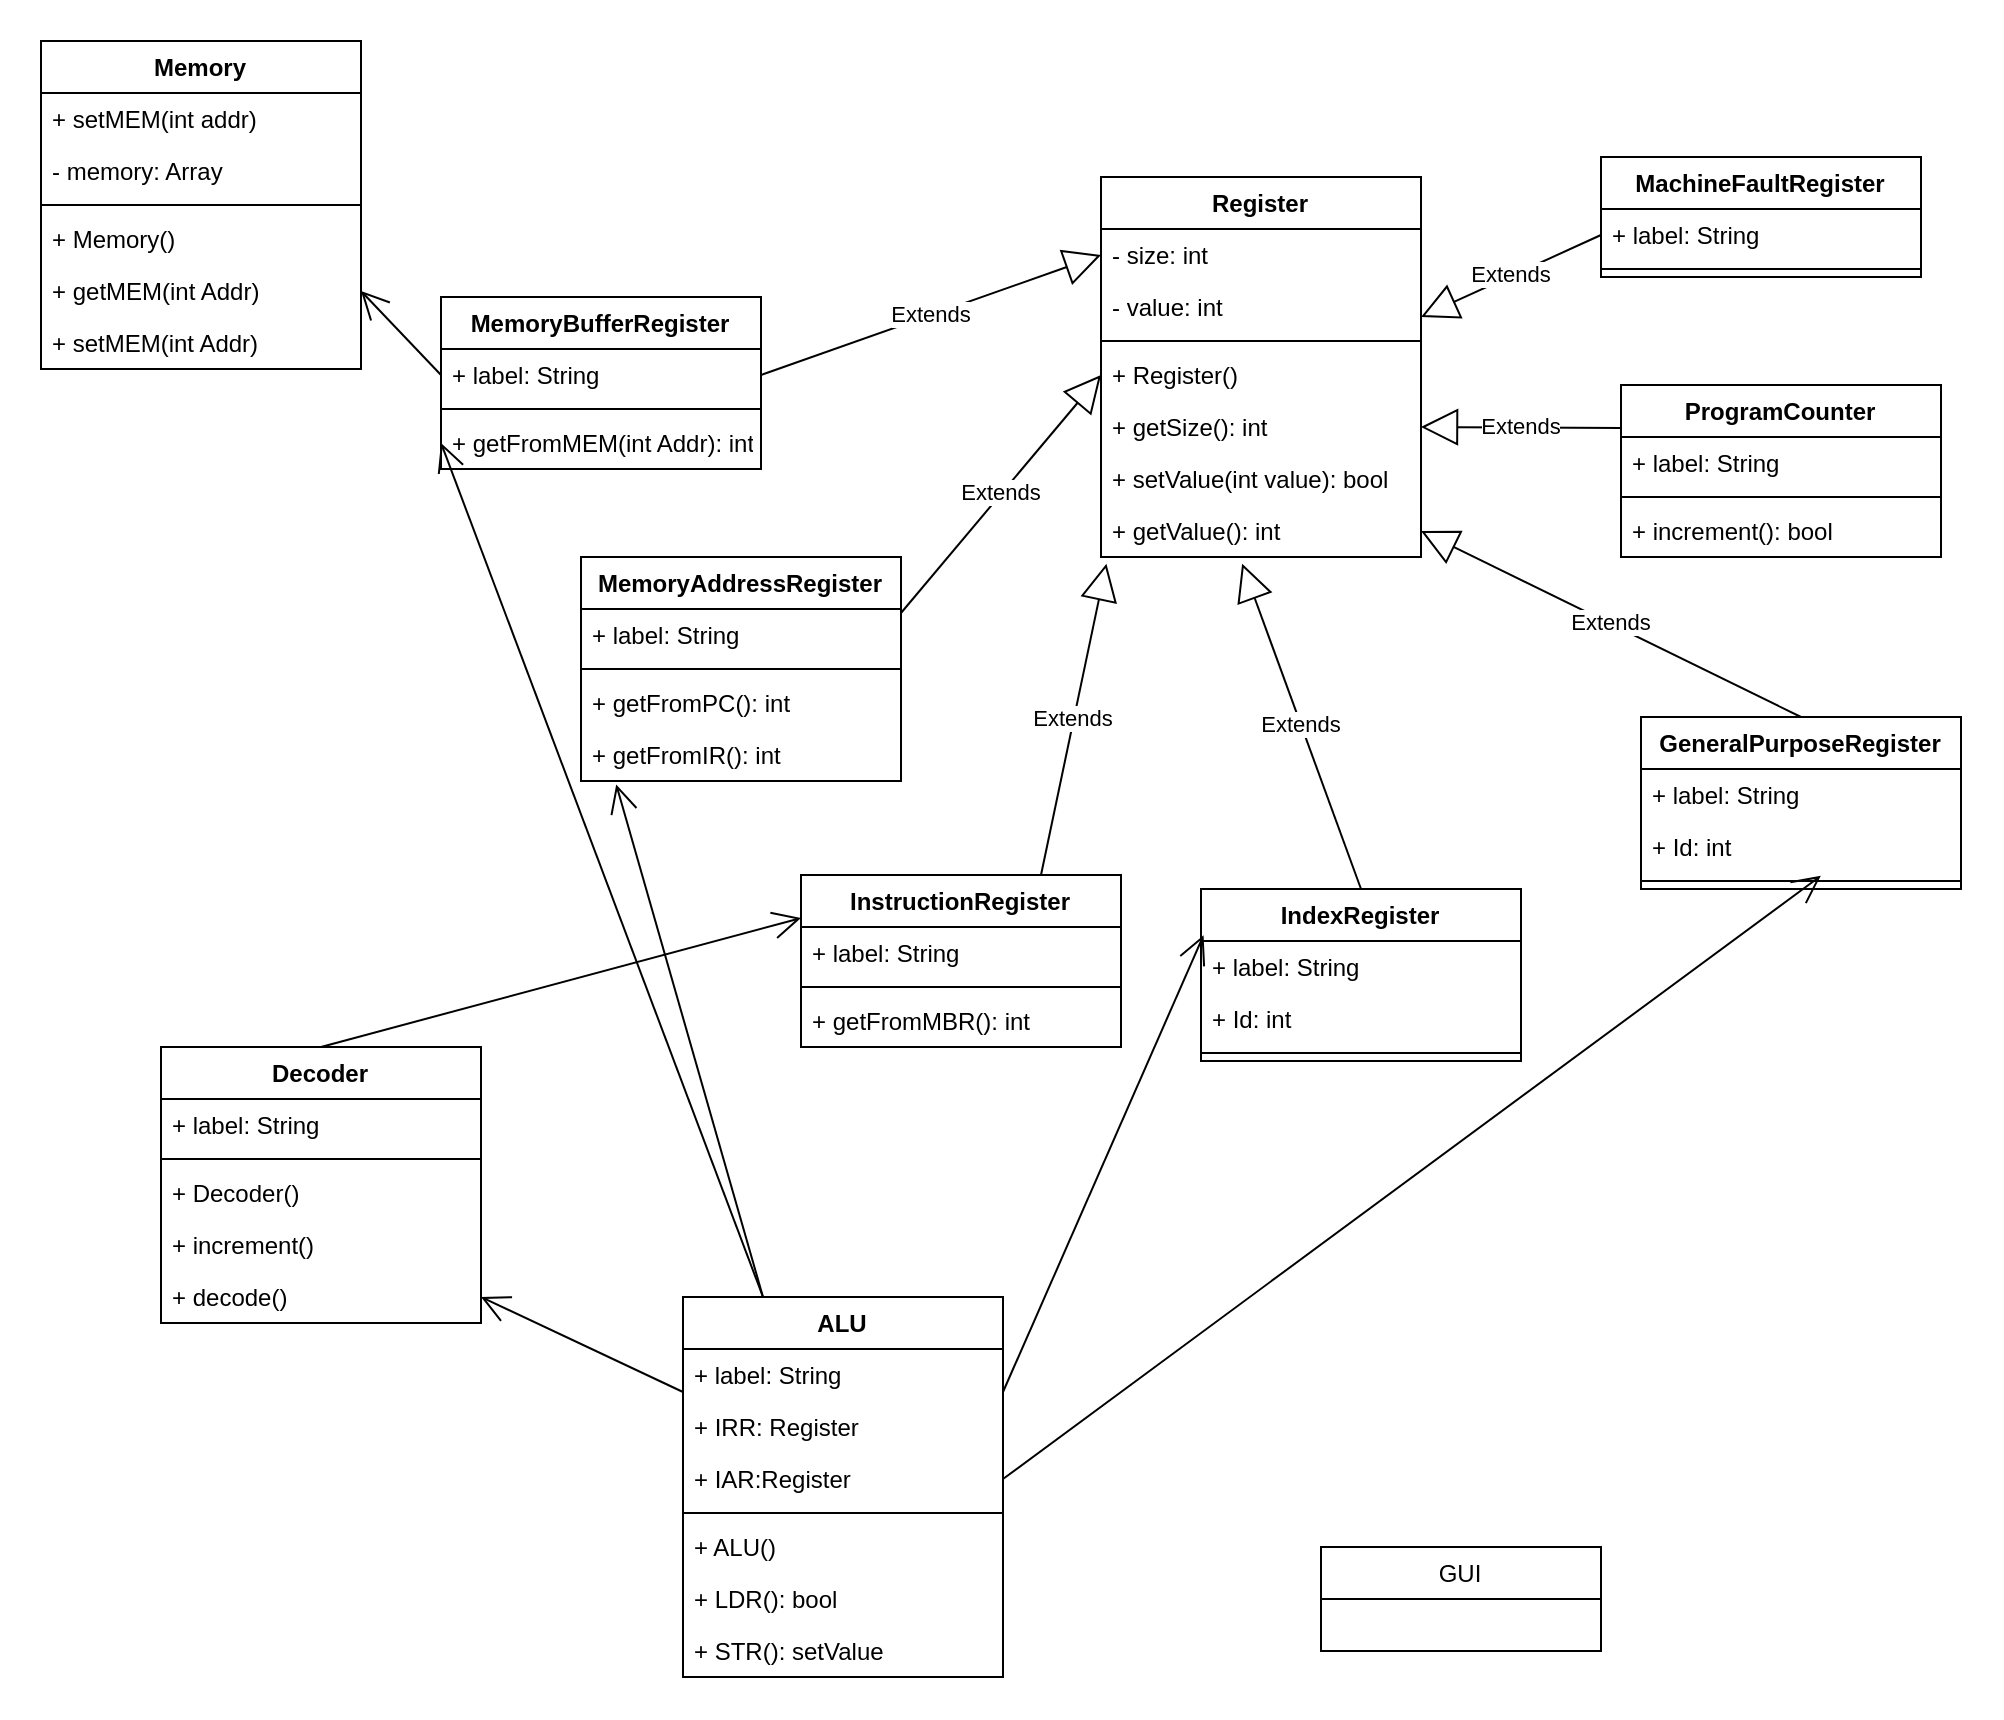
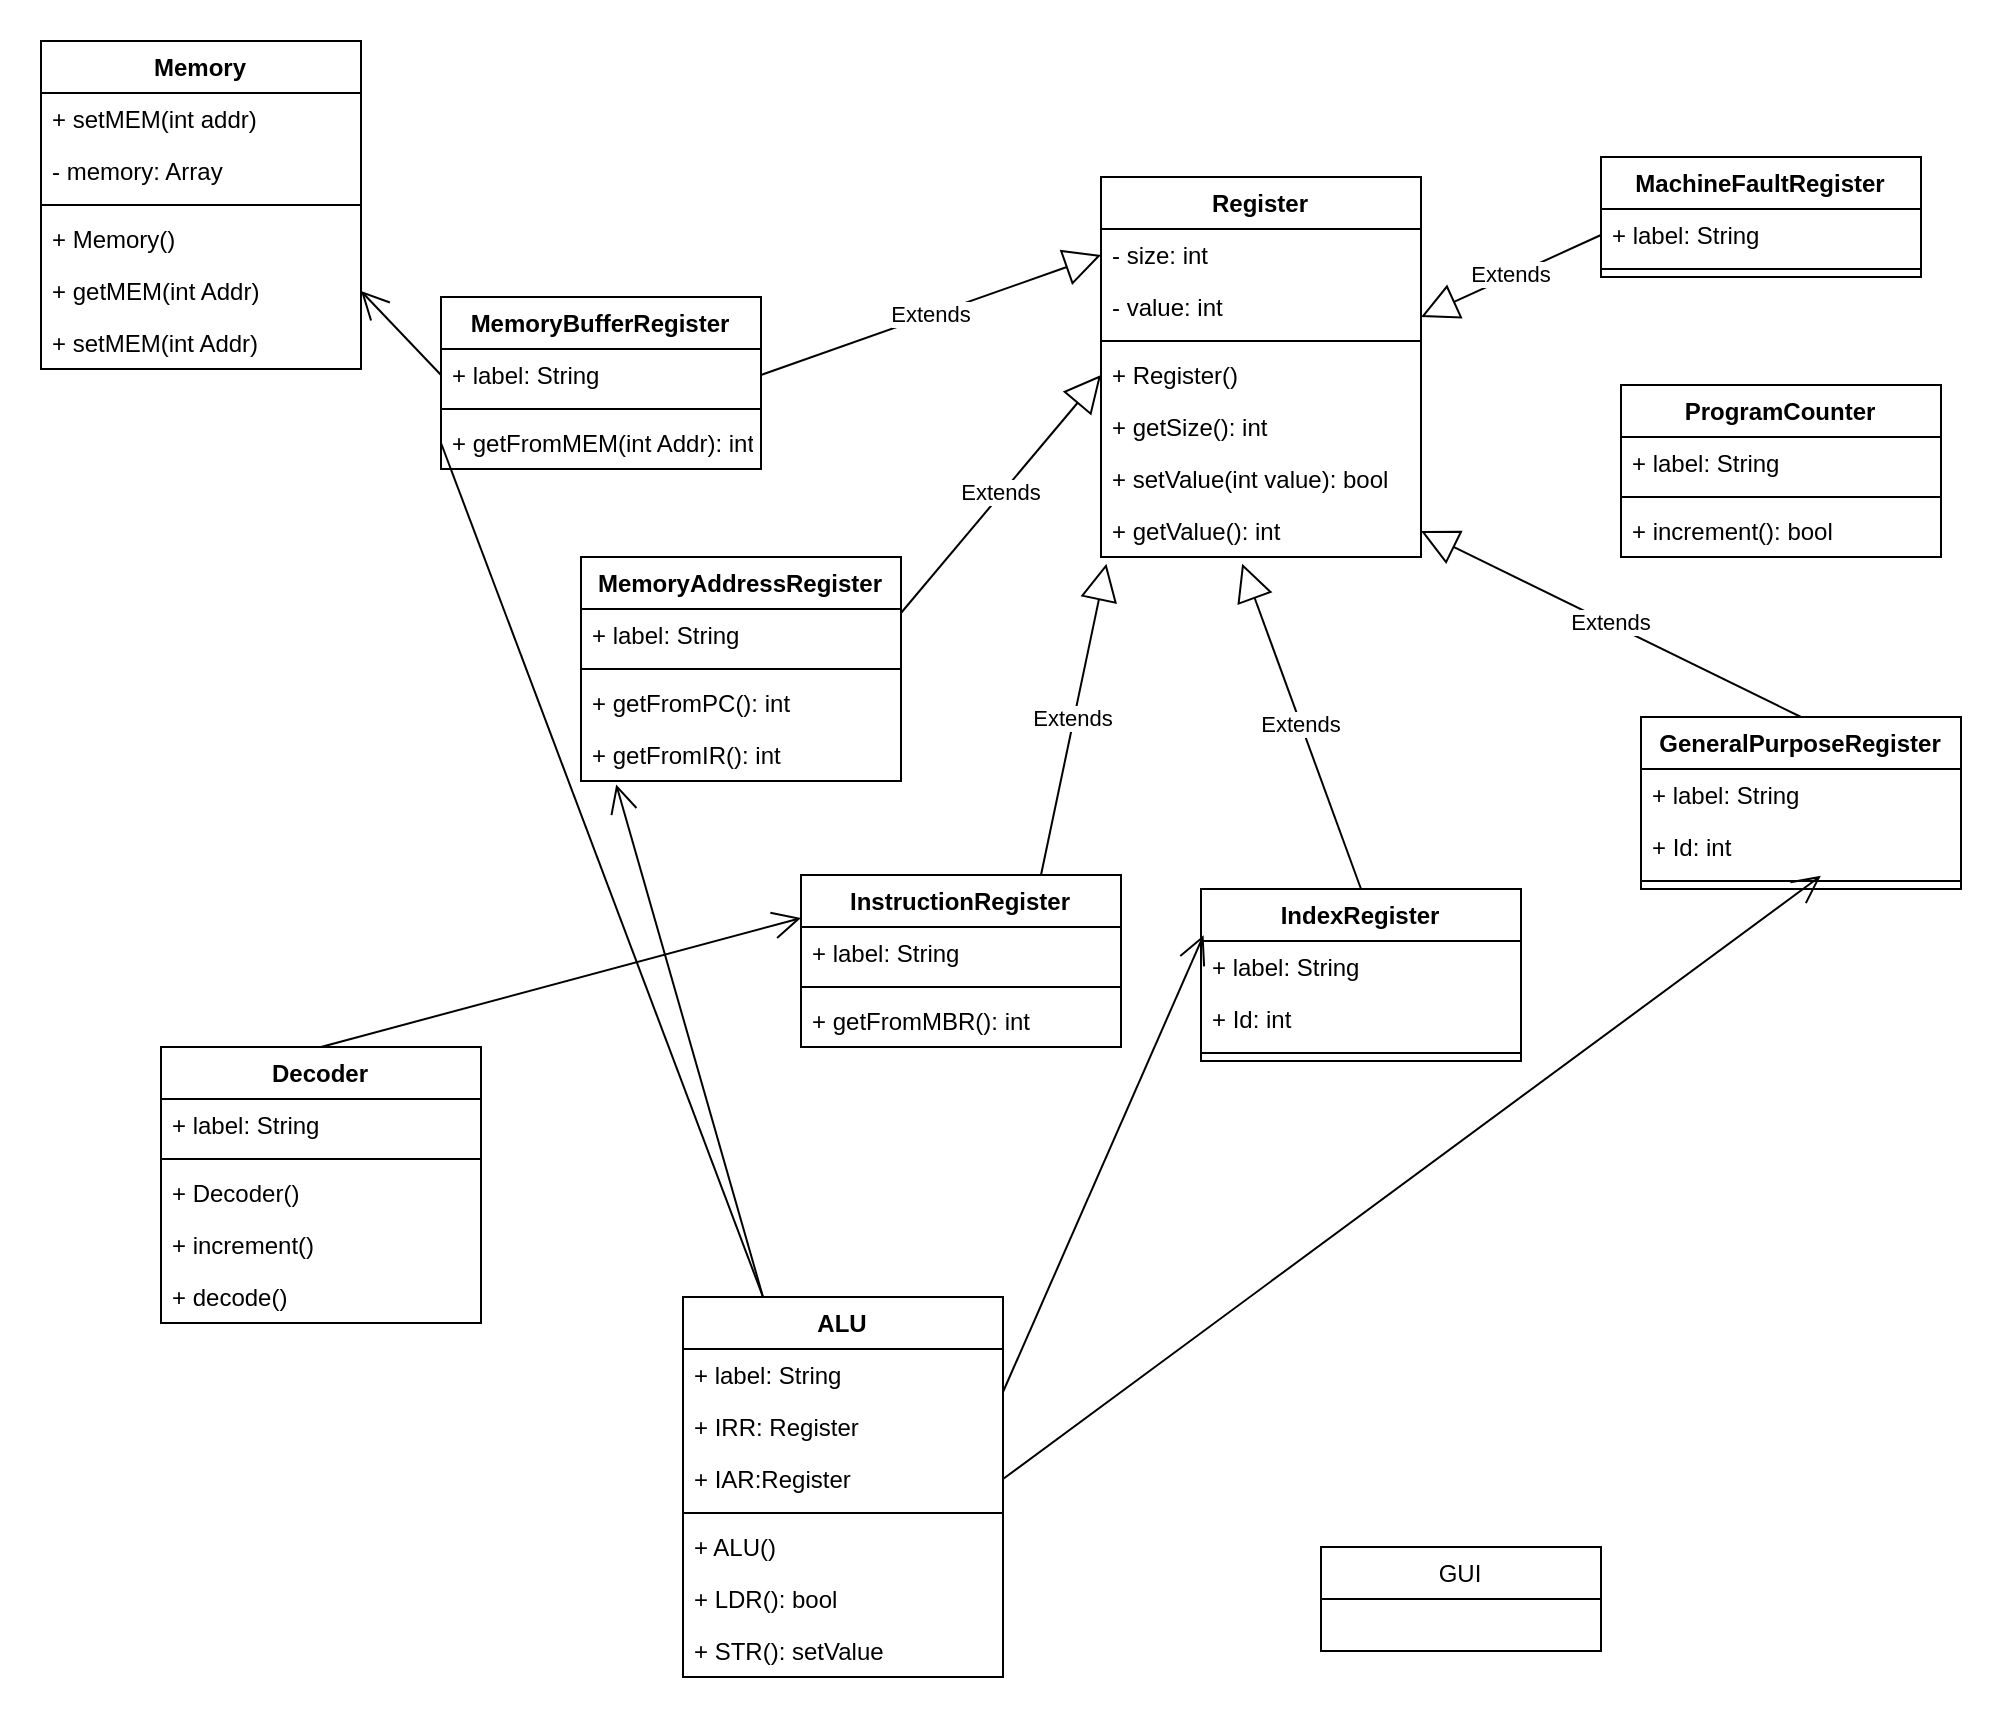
(1540, 428) -> none
(445, 453) -> (445, 453)
(583, 1345) -> none
